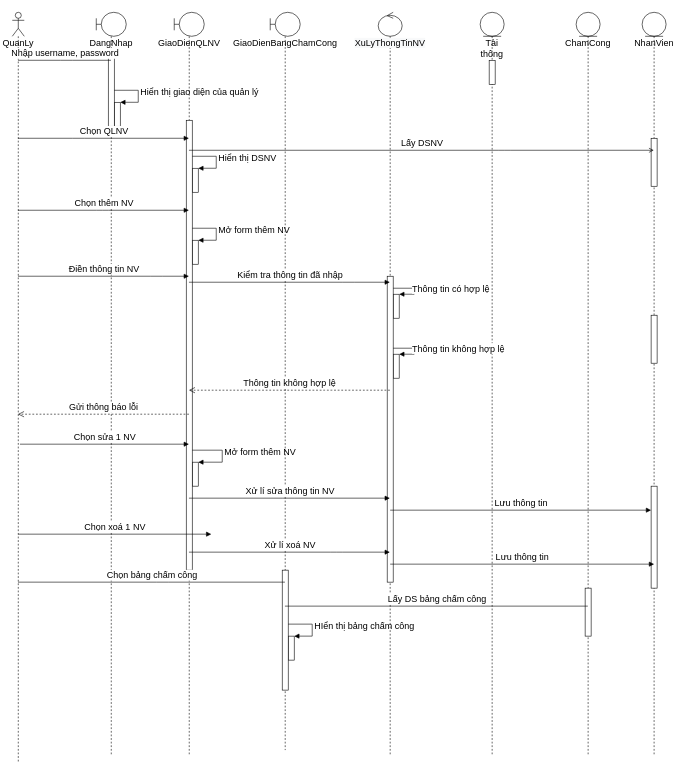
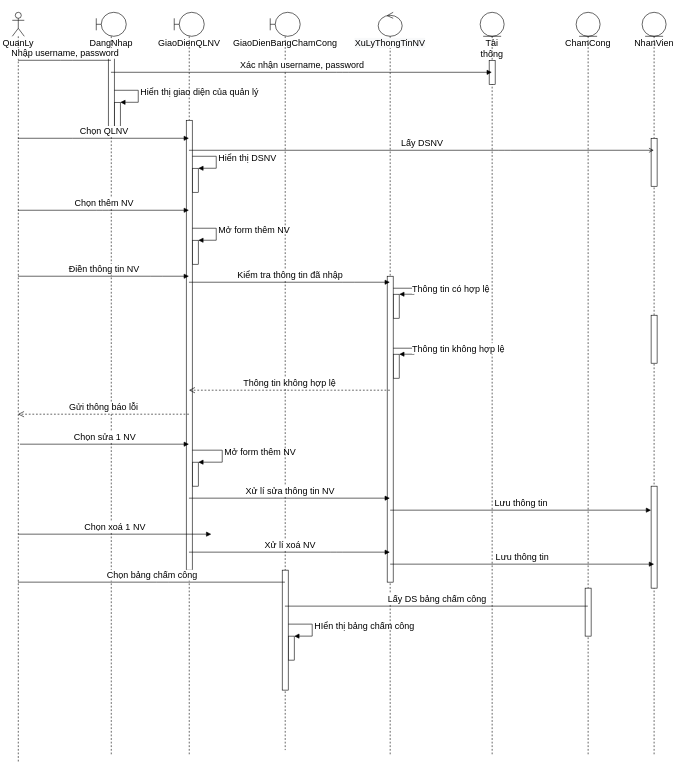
none -> (485, 72)
